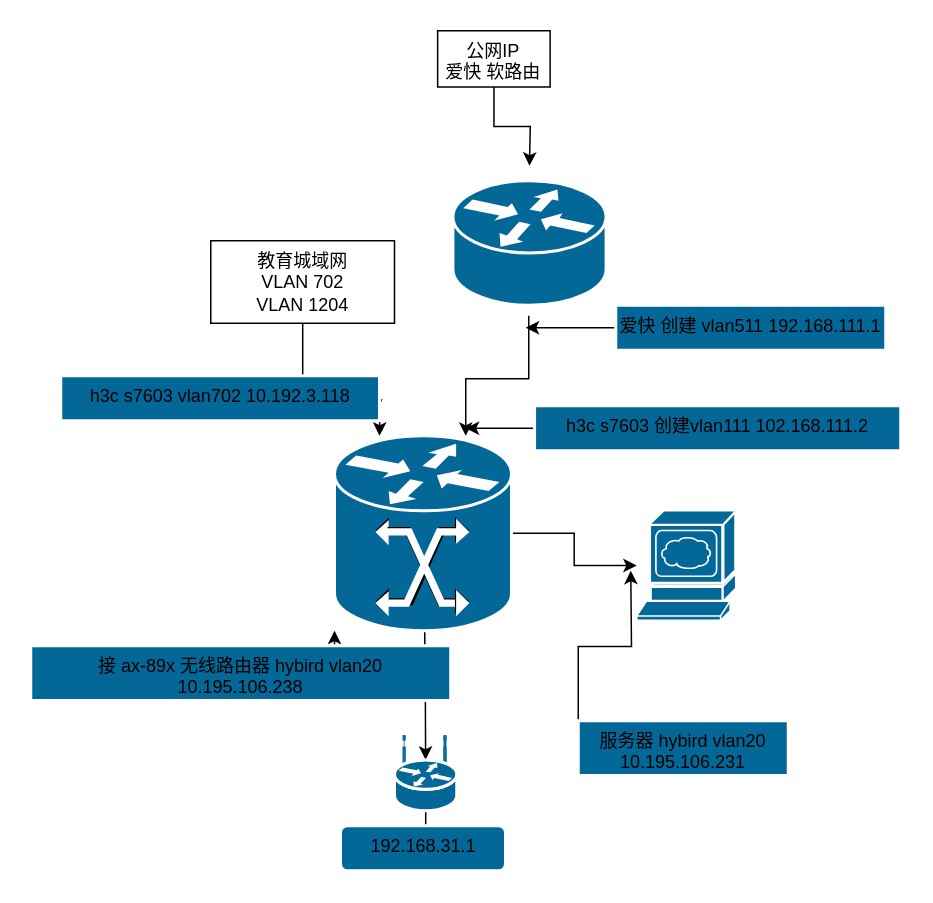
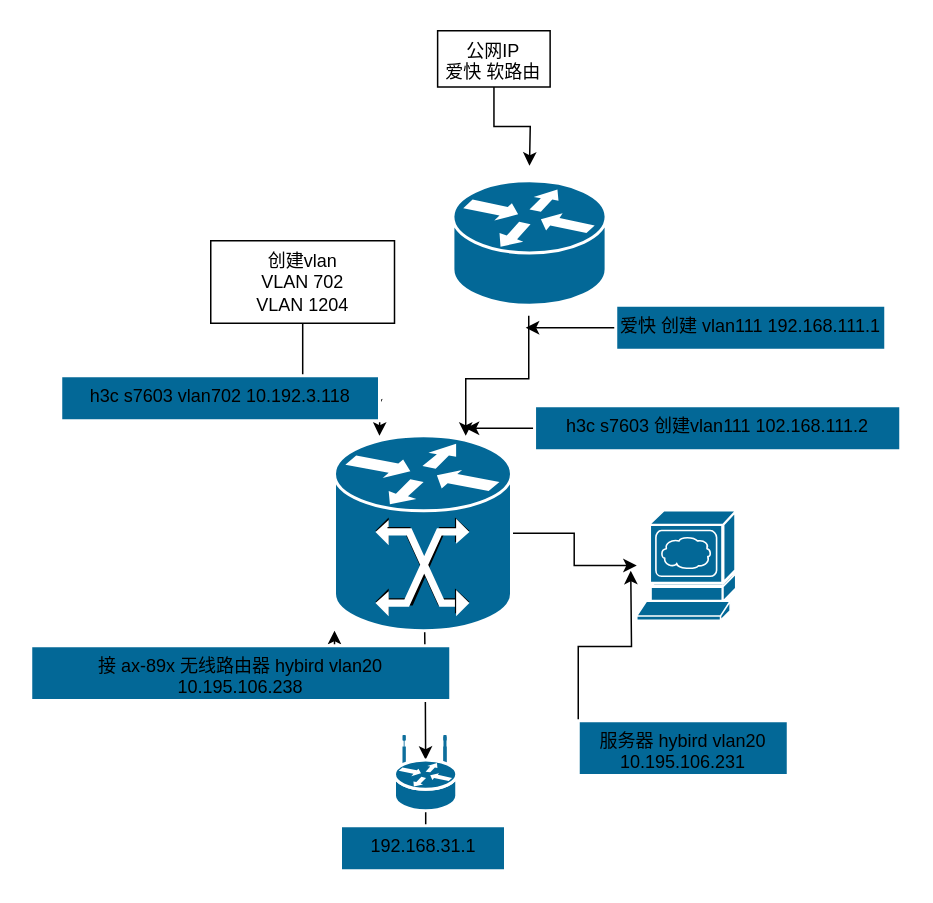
(303, 284) -> (303, 284)
(751, 337) -> (751, 337)
(423, 848) -> (423, 848)
